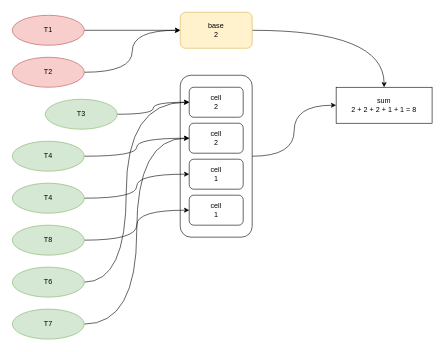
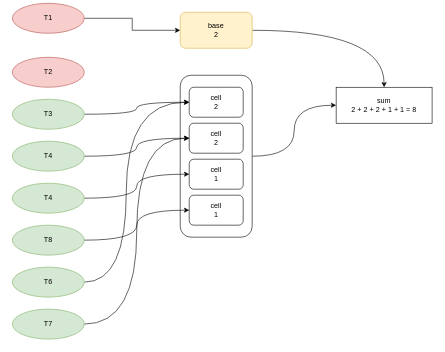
(48, 30) -> (48, 18)
(127, 63) -> none
(81, 114) -> (48, 114)
